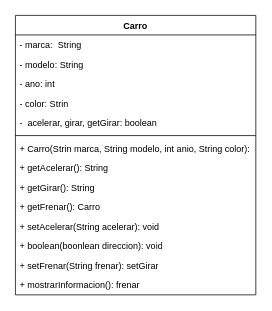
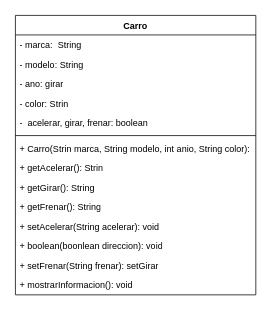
(40, 85) -> (45, 85)
(100, 124) -> (96, 124)
(72, 169) -> (69, 169)
(67, 208) -> (68, 208)
(91, 286) -> (85, 286)
